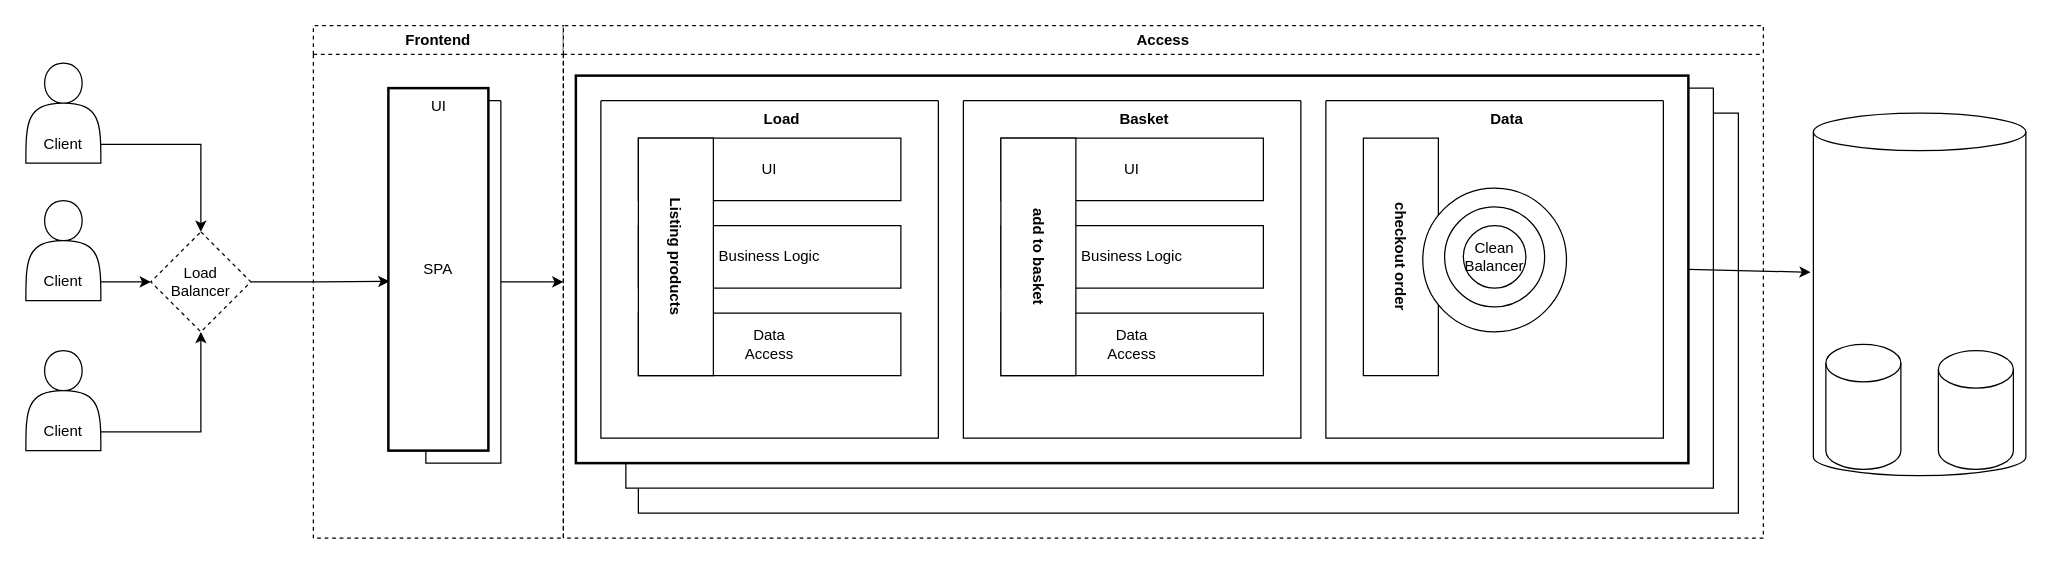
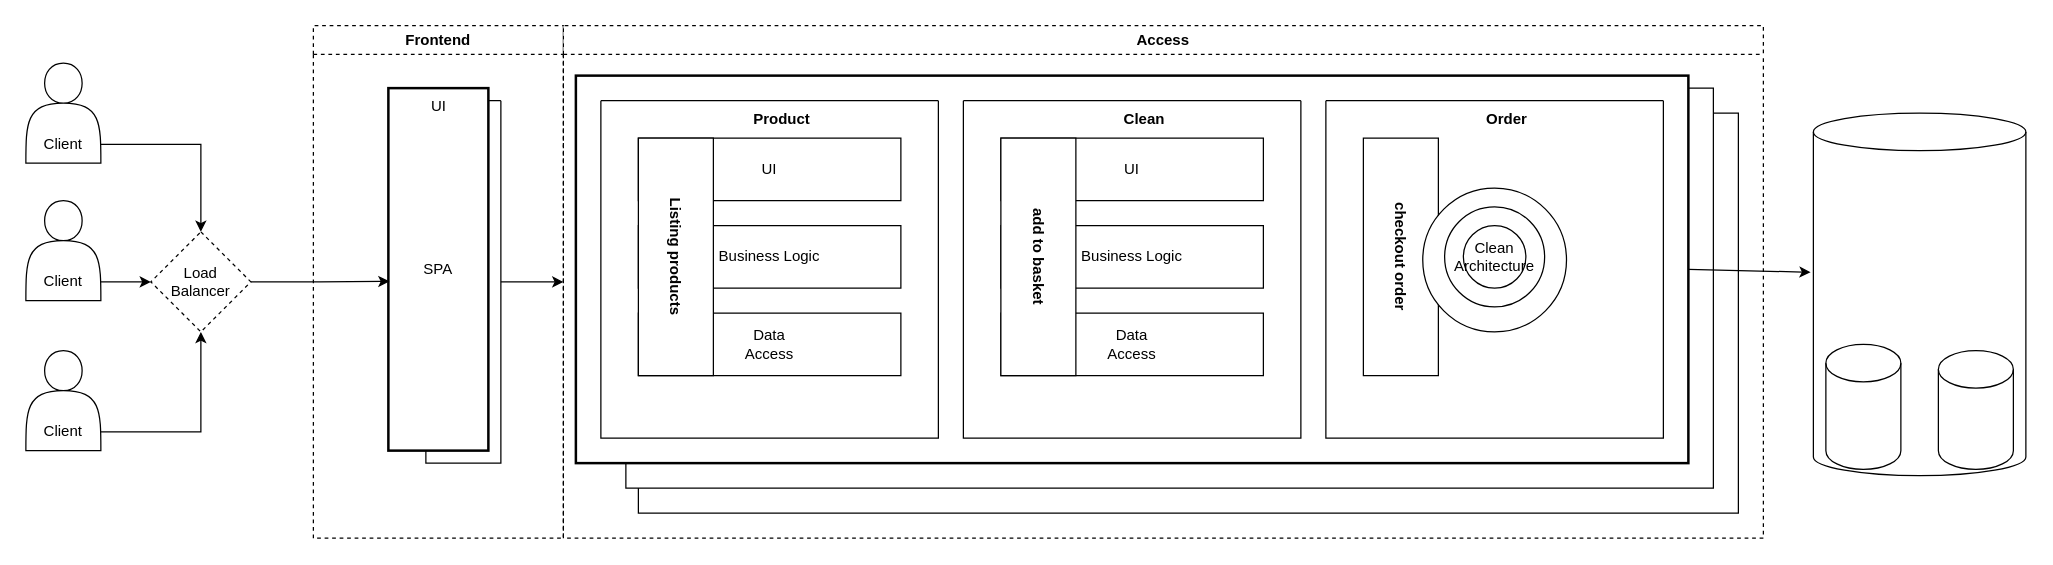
(782, 119) -> (782, 119)
(1144, 119) -> (1144, 119)
(1507, 119) -> (1507, 119)
(1494, 257) -> (1494, 257)
